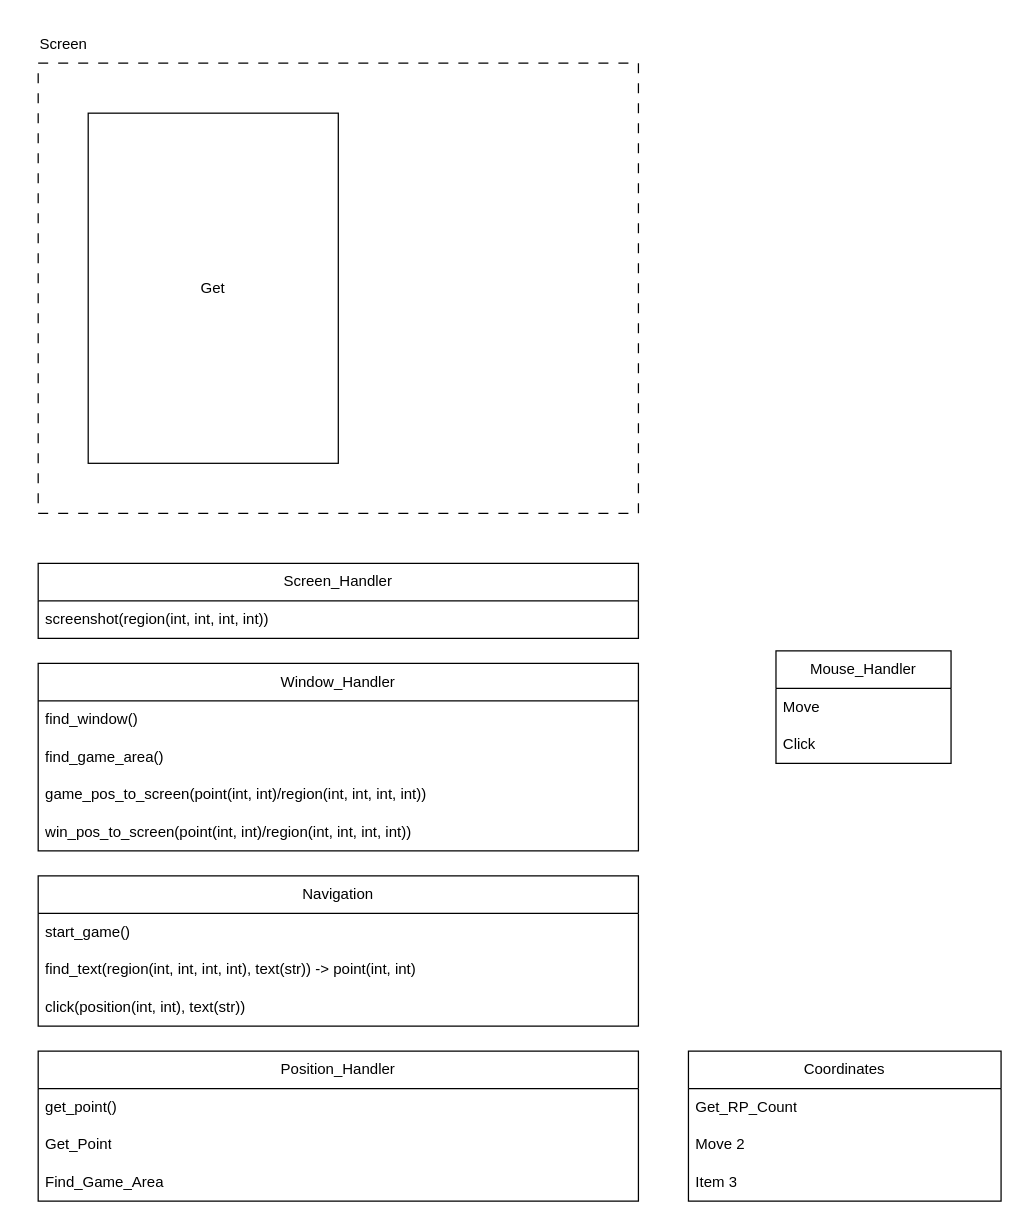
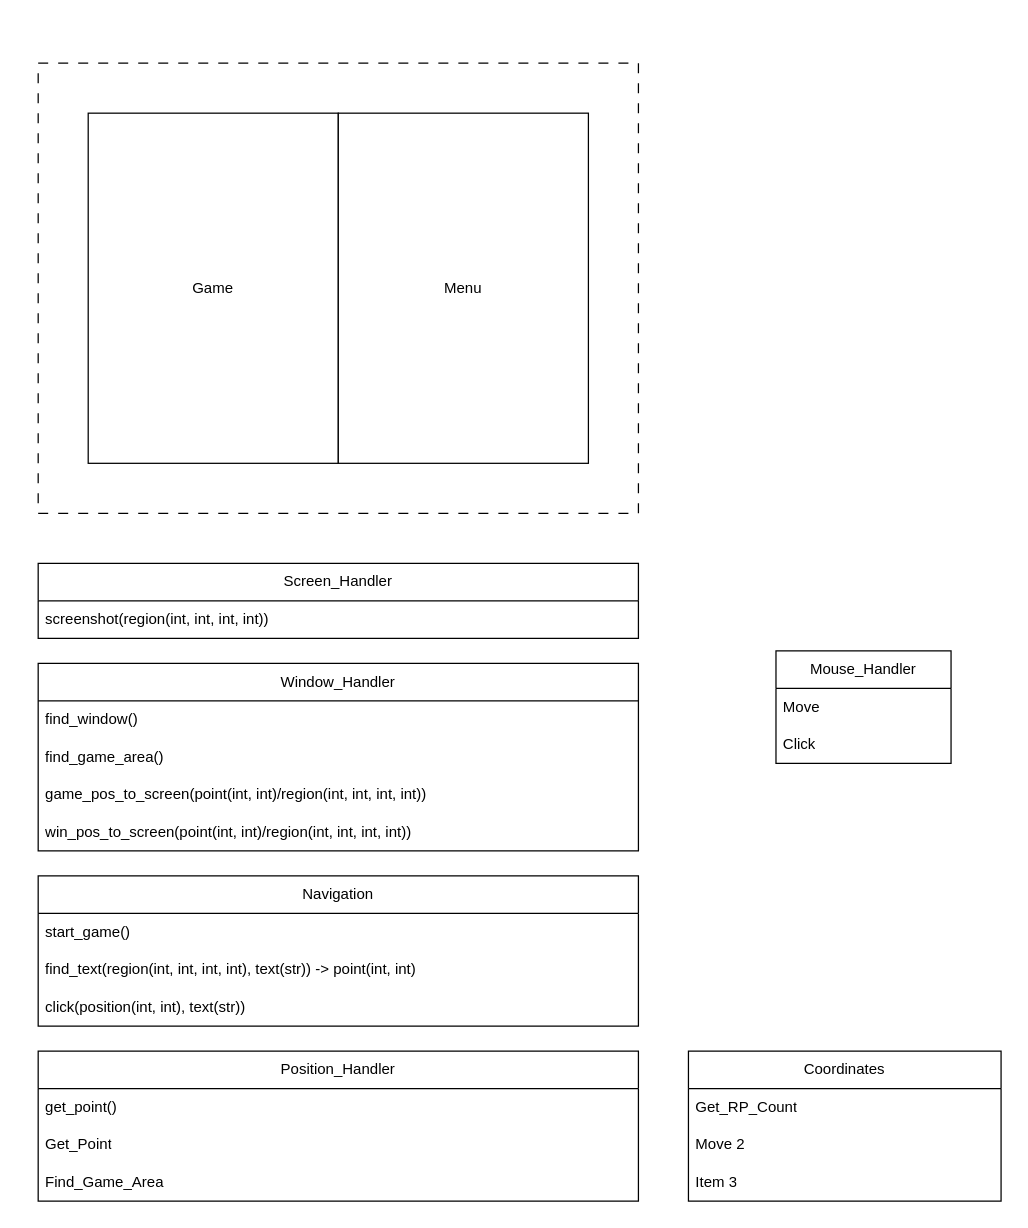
(63, 44) -> none
(213, 288) -> (213, 288)
none -> (463, 288)
